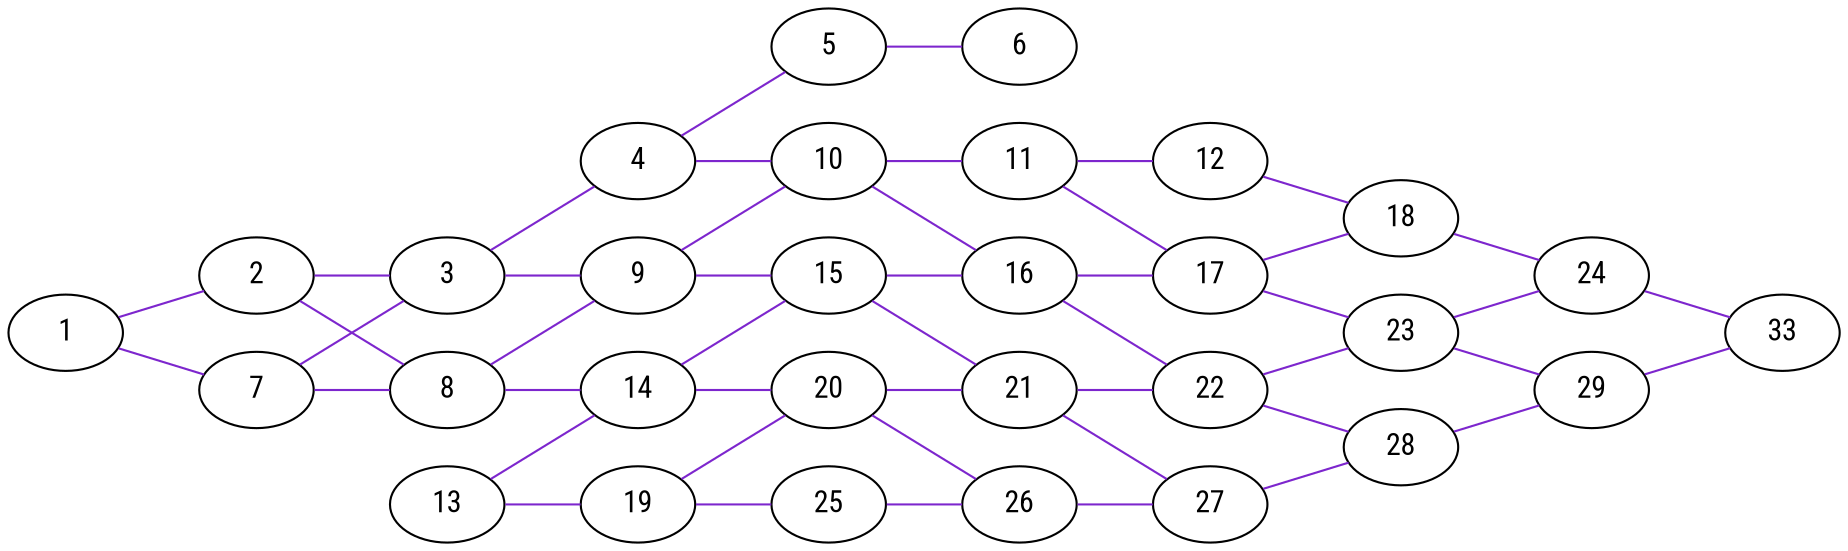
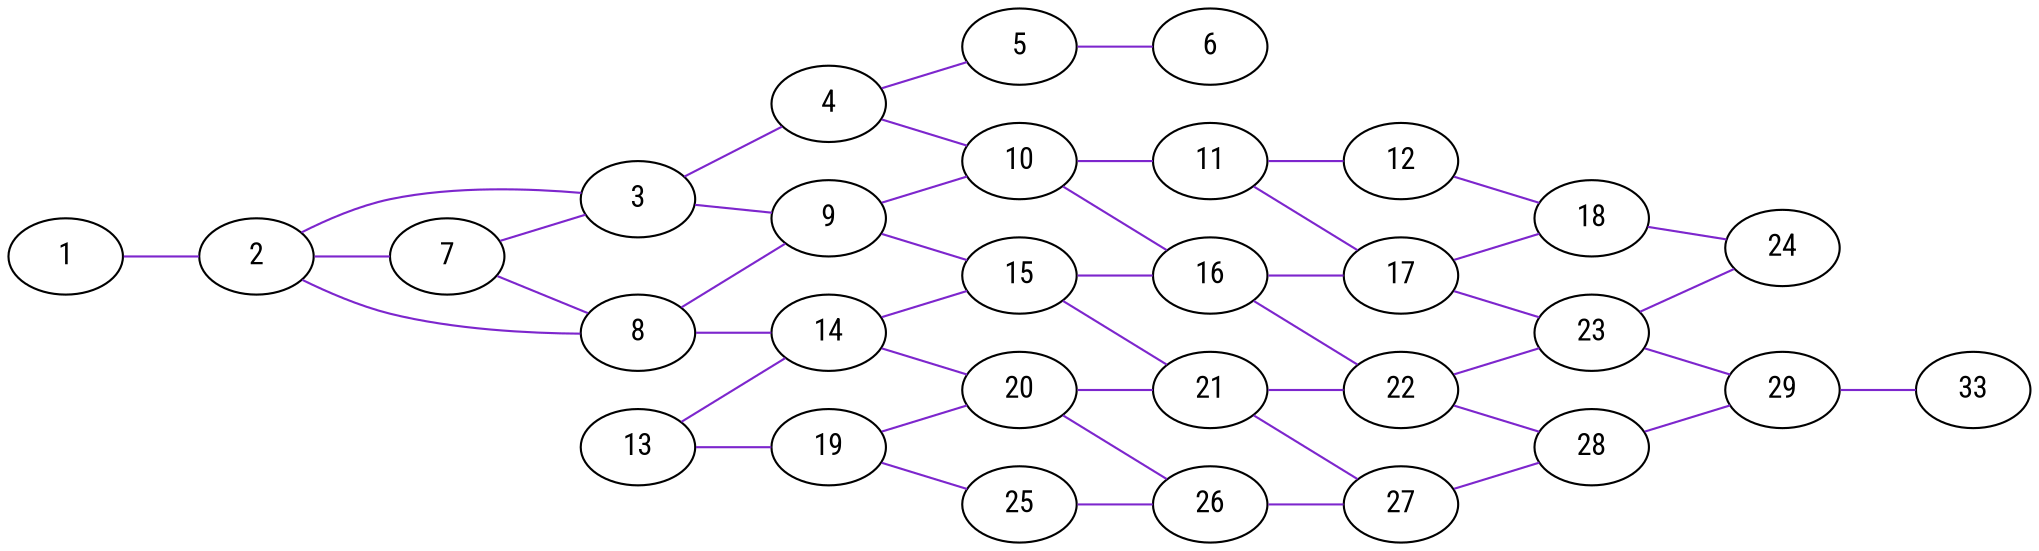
(1687, 304) -> none
(161, 361) -> (352, 256)
